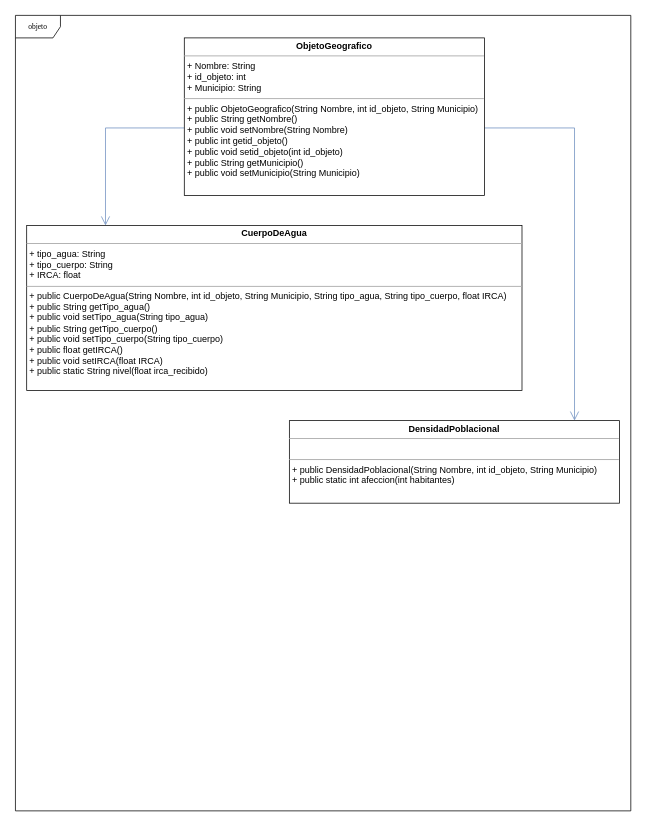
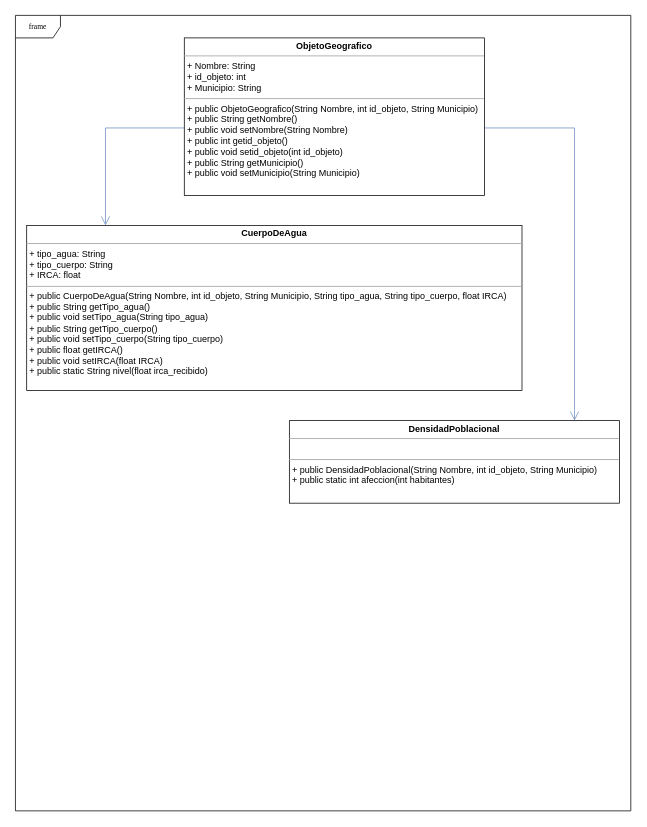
(38, 27) -> (38, 27)
